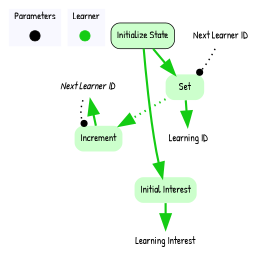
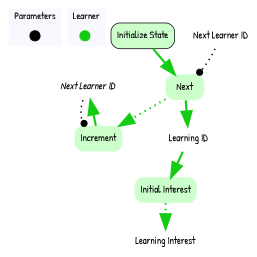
(185, 87) -> (185, 87)
(149, 103) -> (180, 158)
(166, 209) -> (166, 209)
